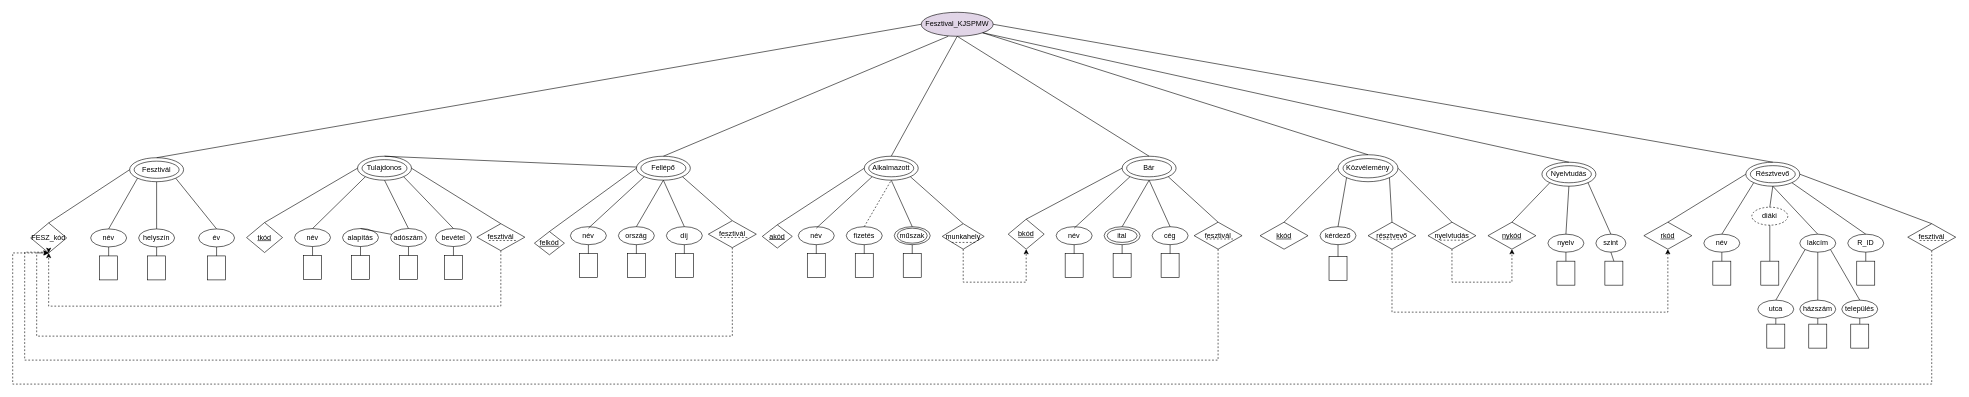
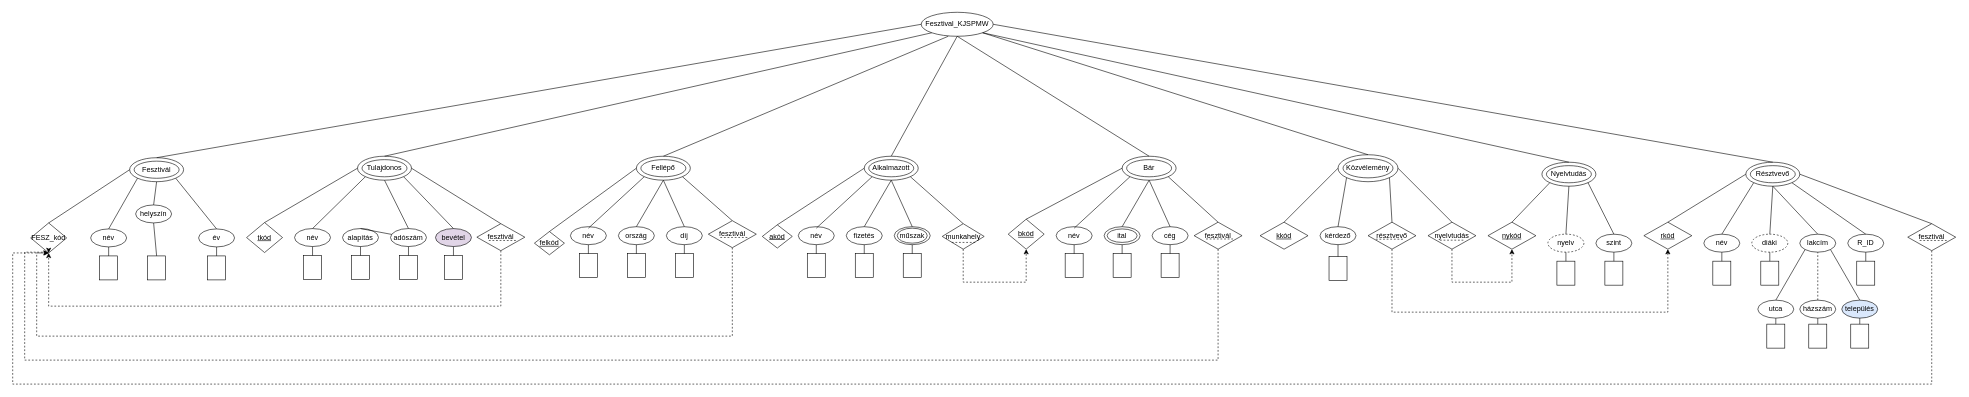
(957, 24) -> (957, 24)
(510, 162) -> (659, 94)
(878, 204) -> (878, 204)
(1770, 216) -> (1770, 243)
(156, 238) -> (153, 214)
(453, 238) -> (453, 238)
(1566, 243) -> (1566, 243)
(1611, 243) -> (1614, 243)
(1818, 276) -> (1818, 276)
(1860, 309) -> (1860, 309)
